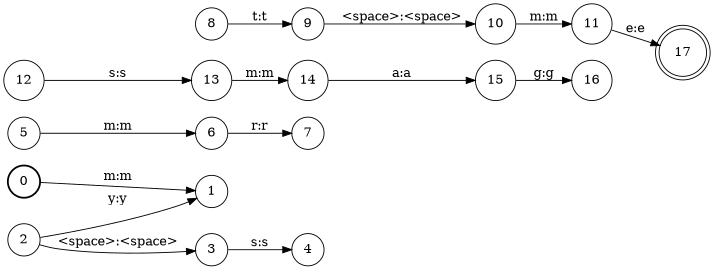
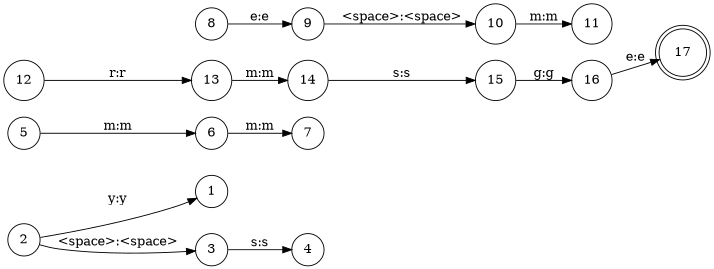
(260, 17) -> (260, 17)
(631, 36) -> (631, 68)
(118, 74) -> (118, 74)
(402, 74) -> (402, 74)
(260, 127) -> (260, 127)
(24, 182) -> none
